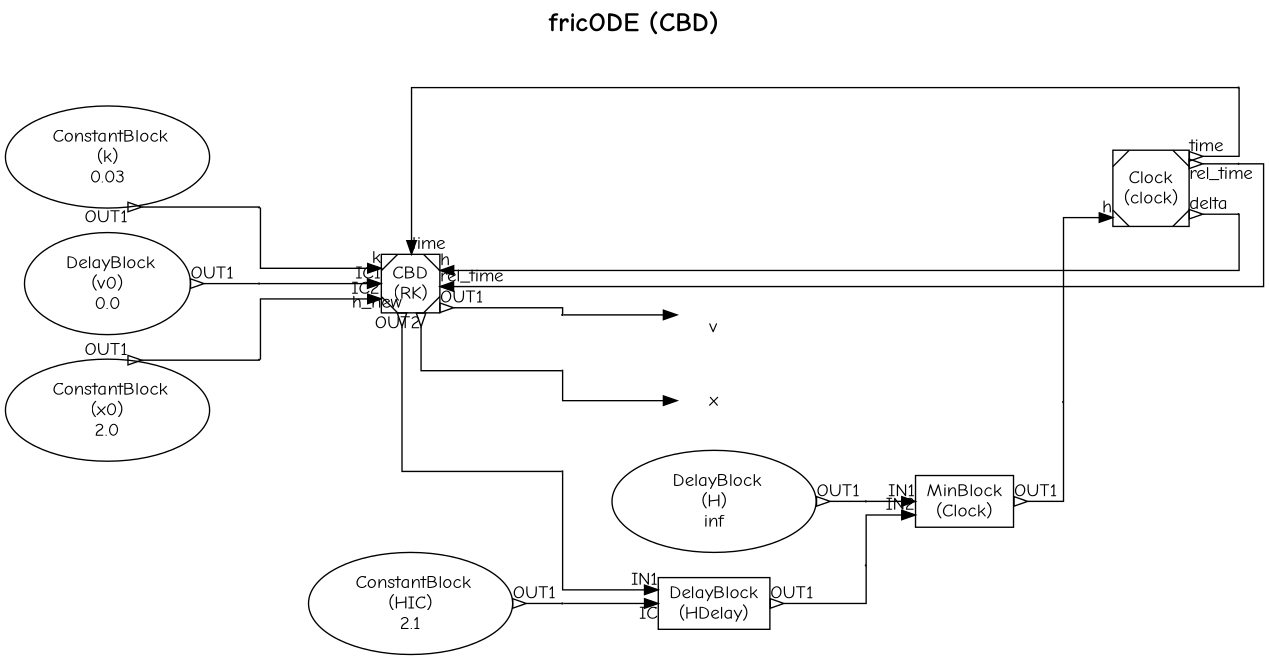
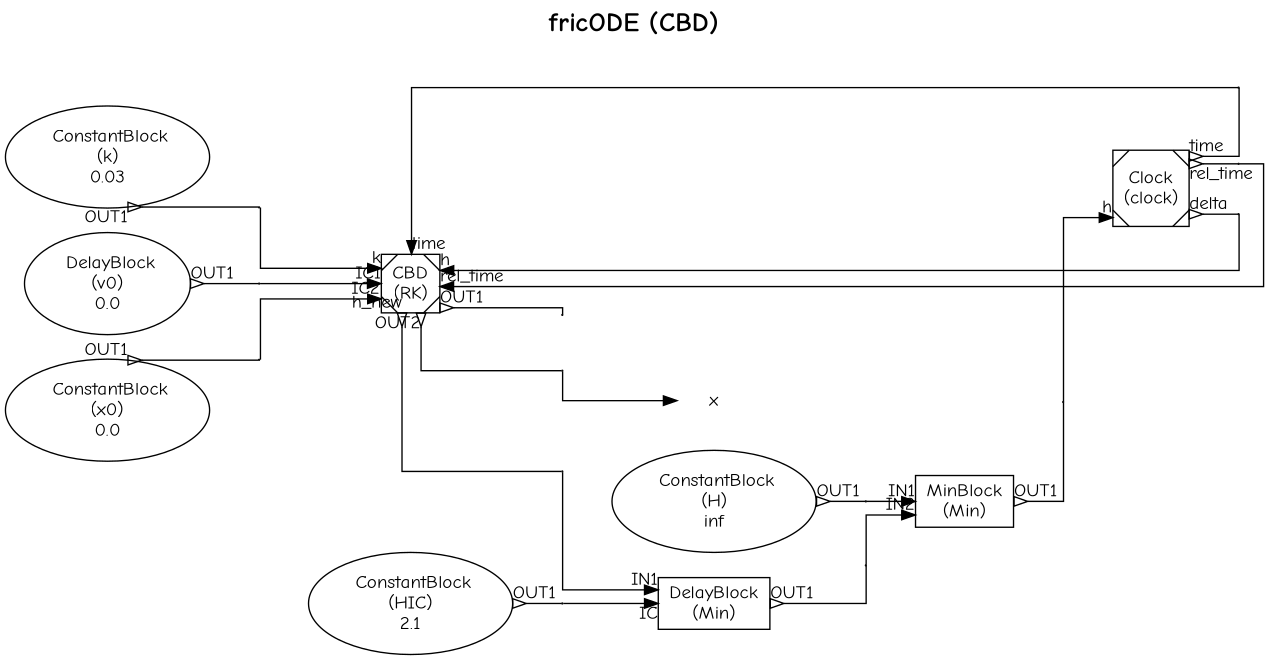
(714, 327) -> none
(108, 410) -> (108, 410)
(714, 501) -> (714, 501)
(965, 501) -> (965, 501)
(714, 603) -> (714, 603)
